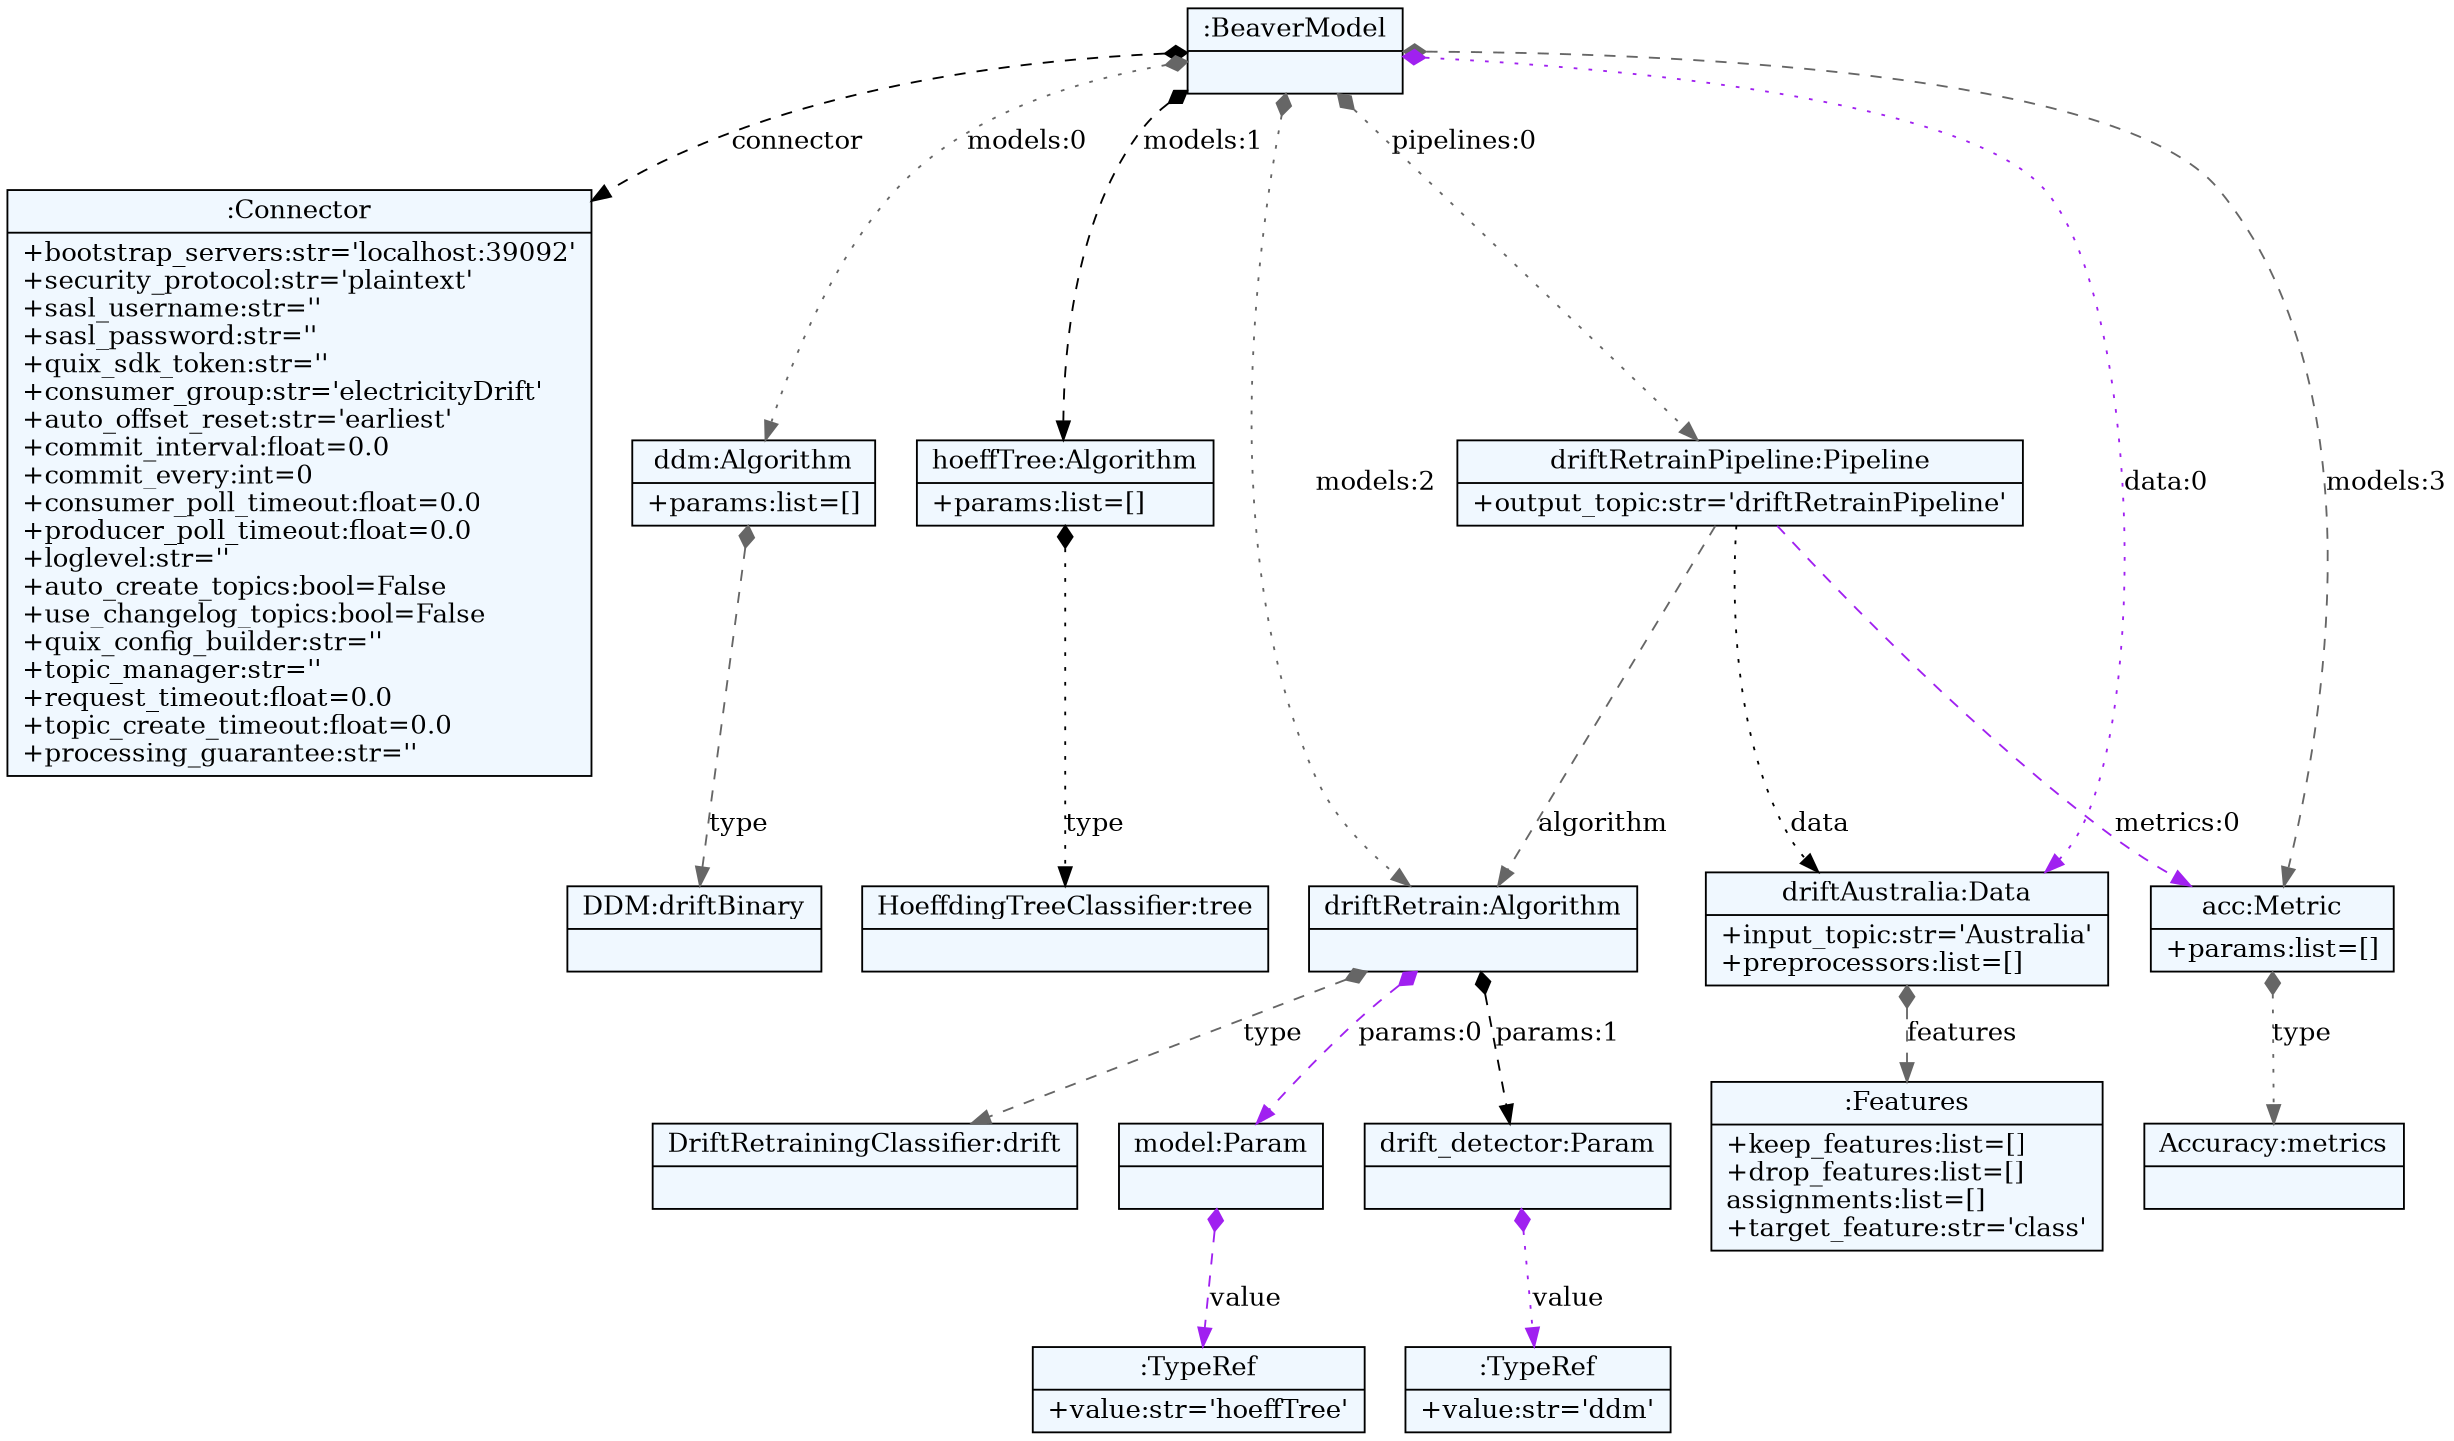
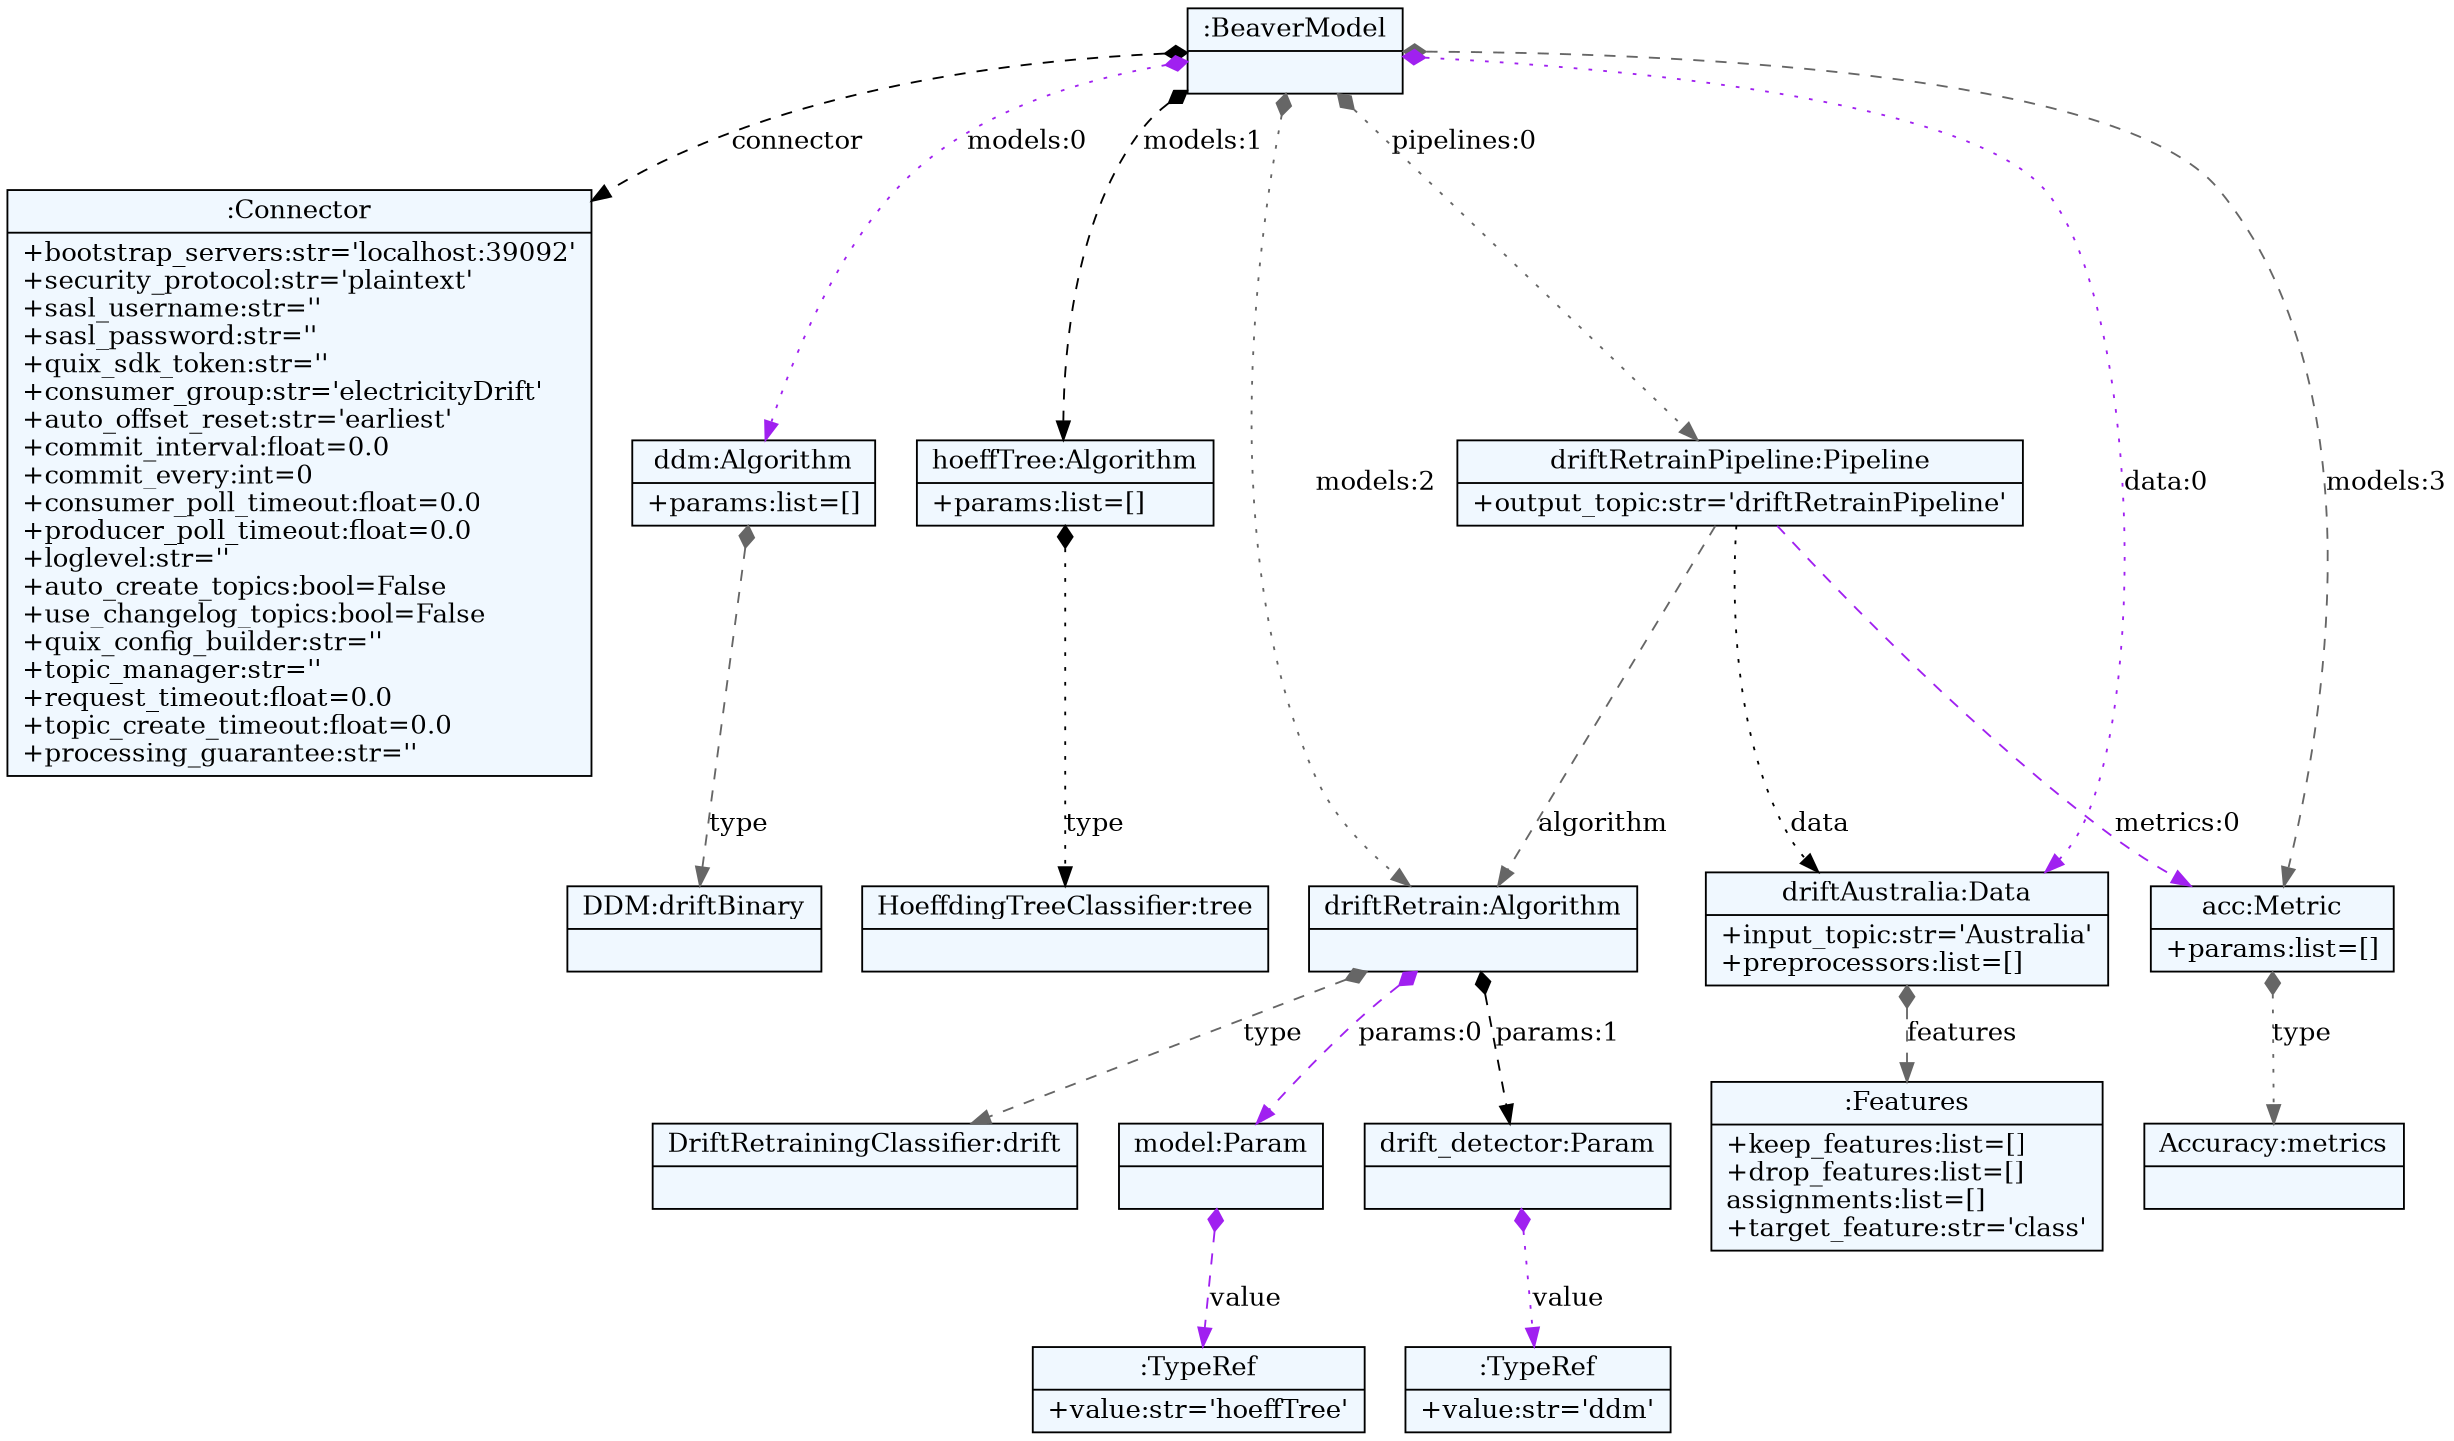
(909, 177) -> (909, 177)
